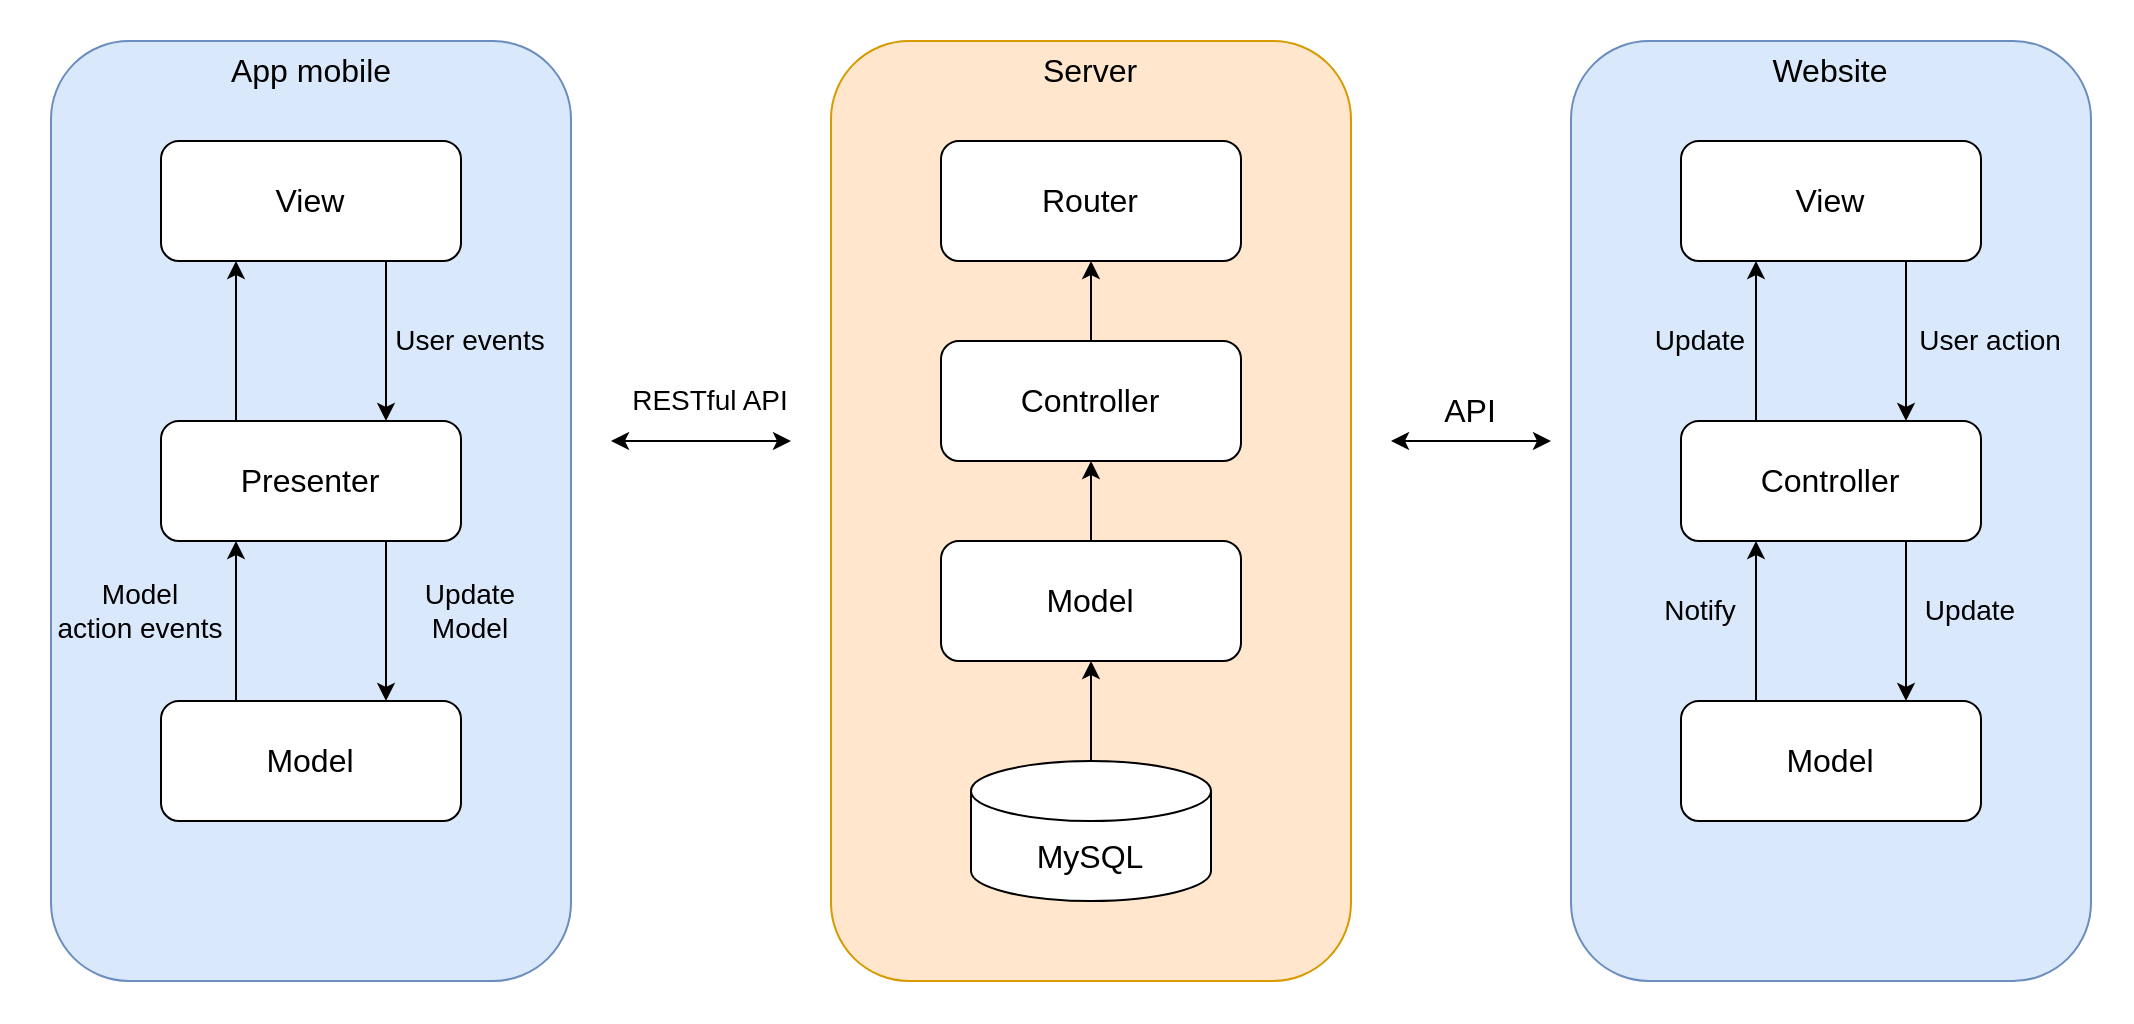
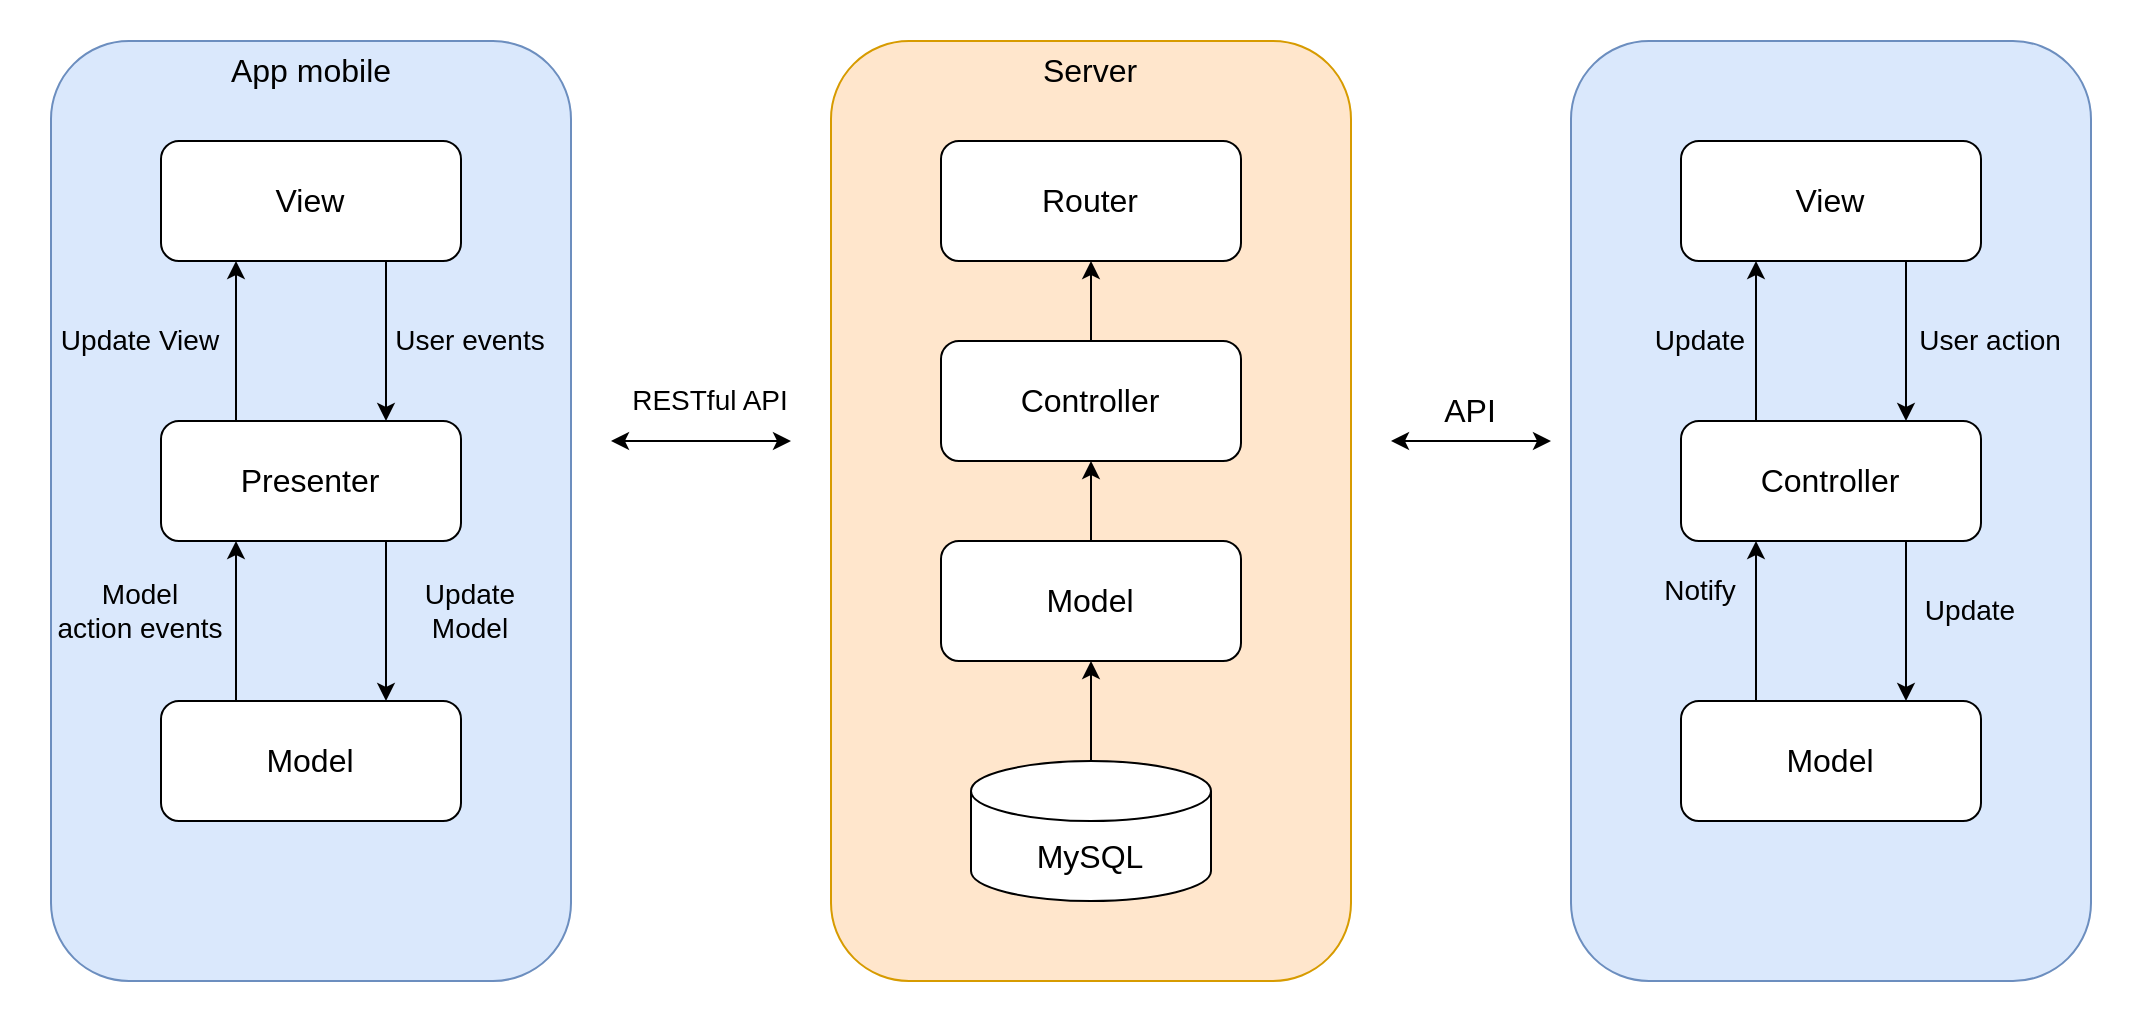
(1831, 71) -> none
none -> (141, 341)
(1701, 611) -> (1701, 591)
